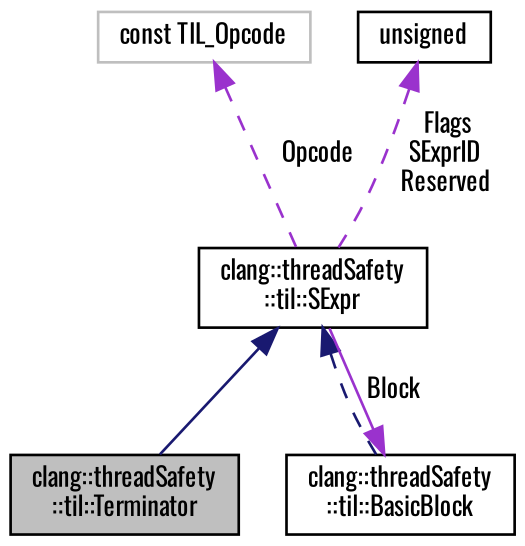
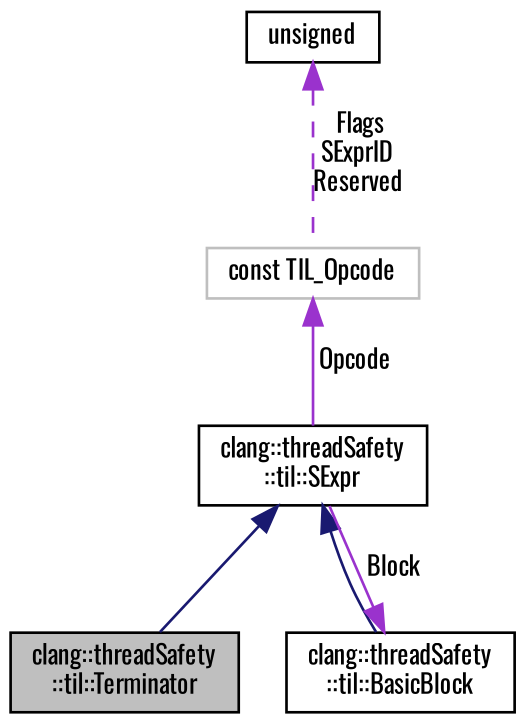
(261, 167) -> (313, 376)
(379, 171) -> (313, 169)
(350, 405) -> (350, 583)
